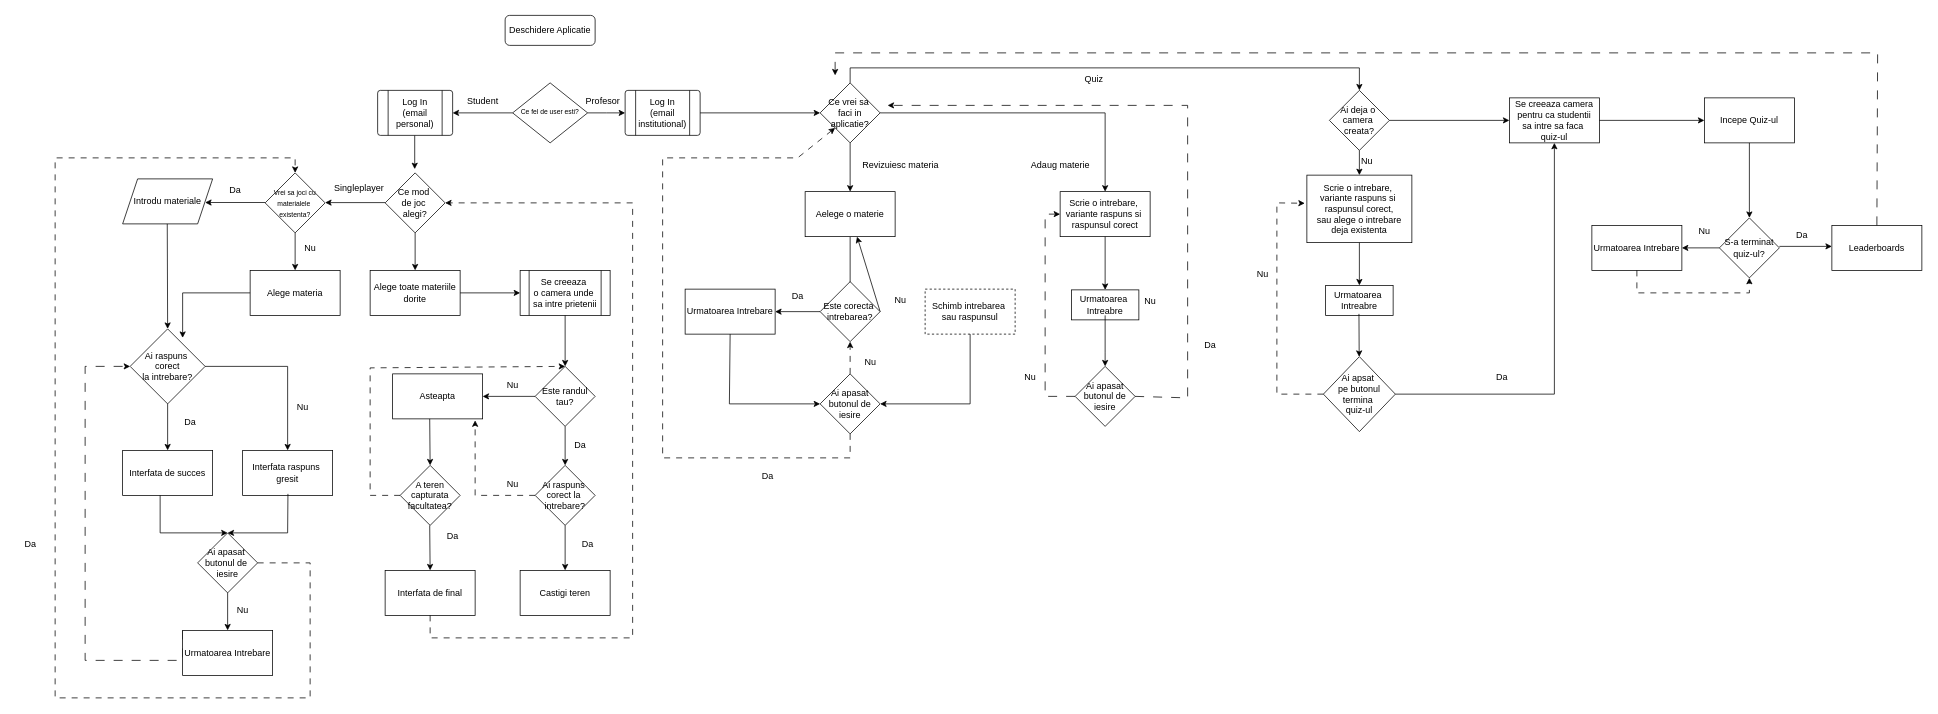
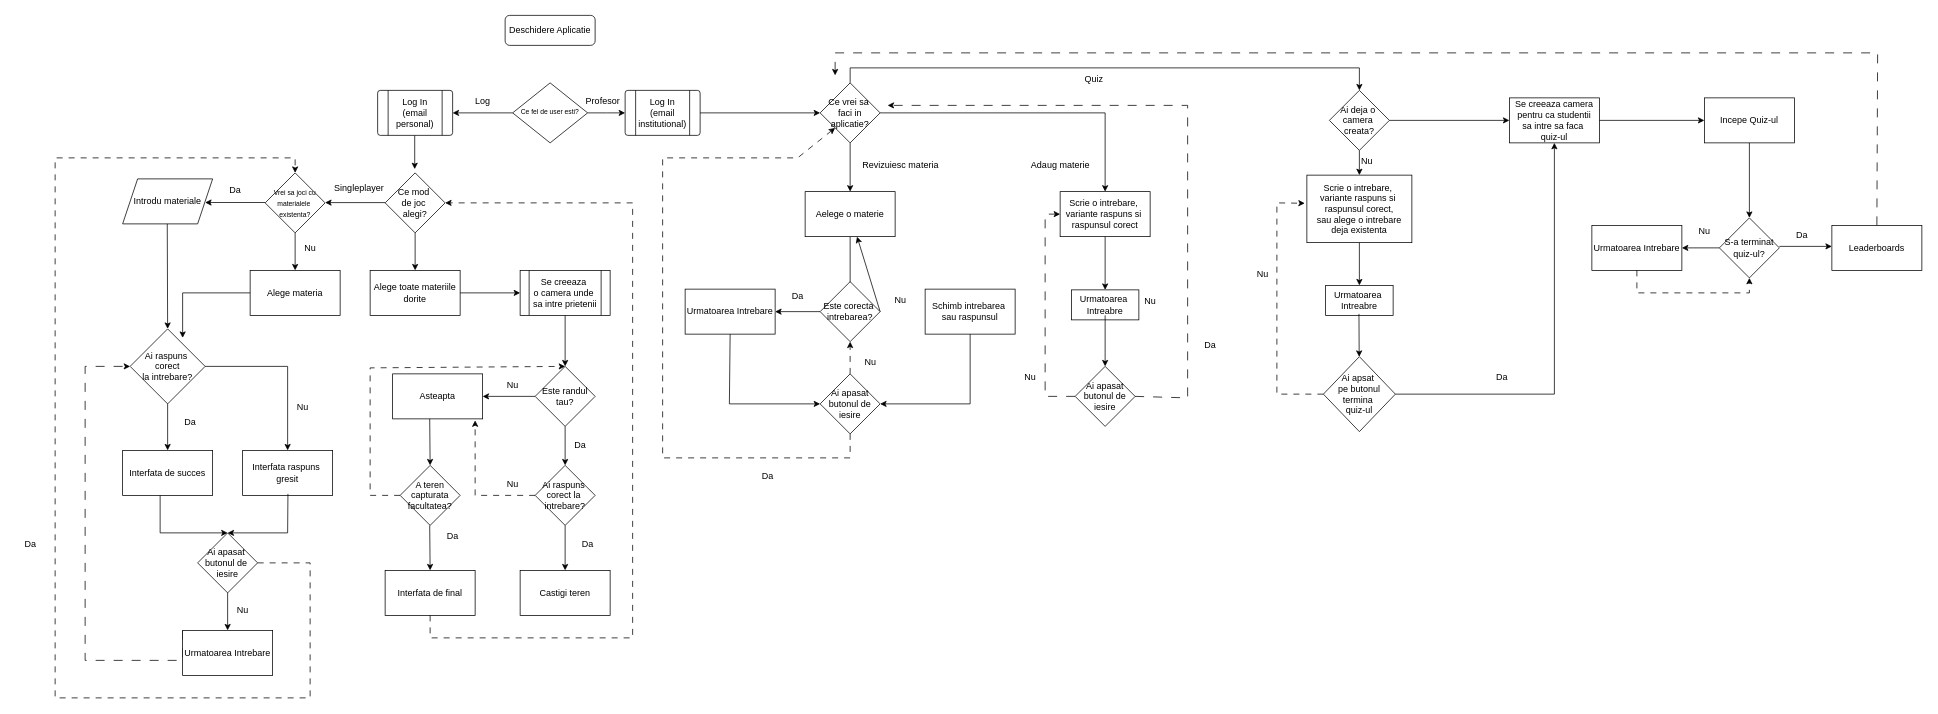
(483, 102) -> (483, 102)
(970, 312) -> (970, 312)
